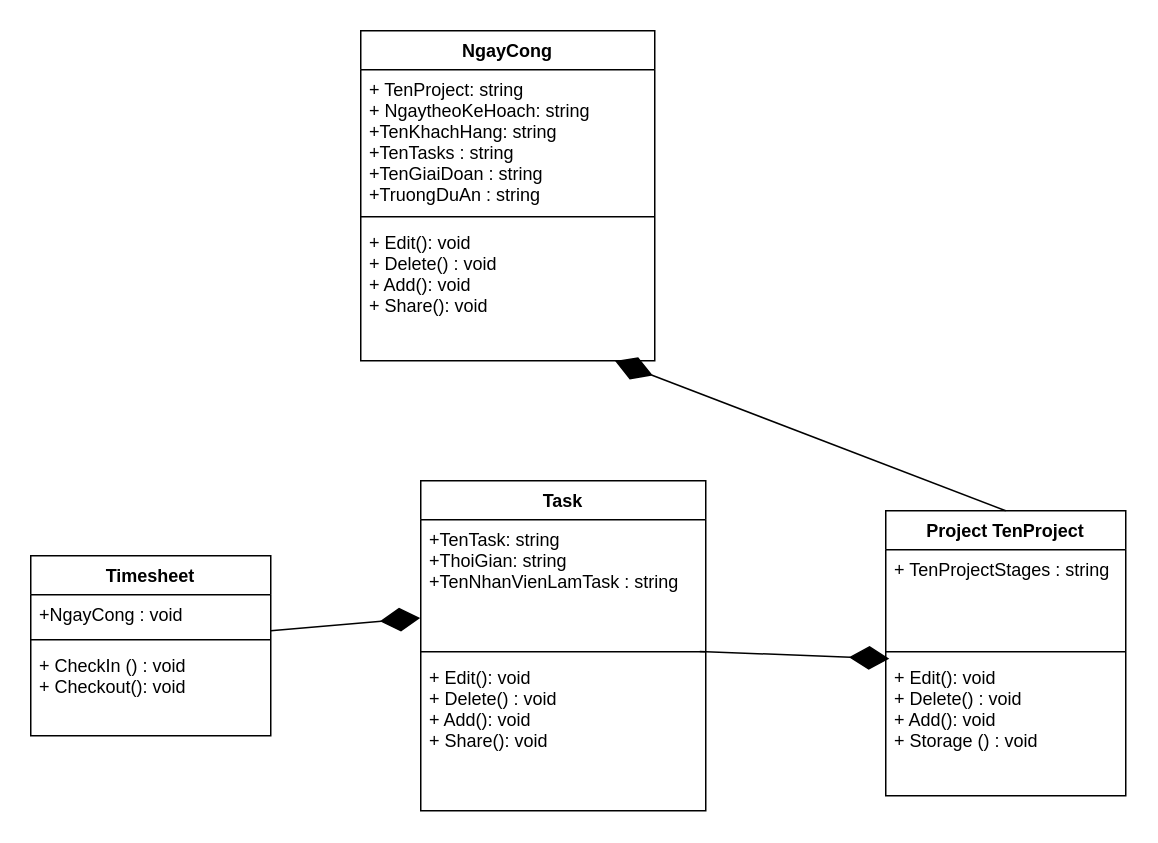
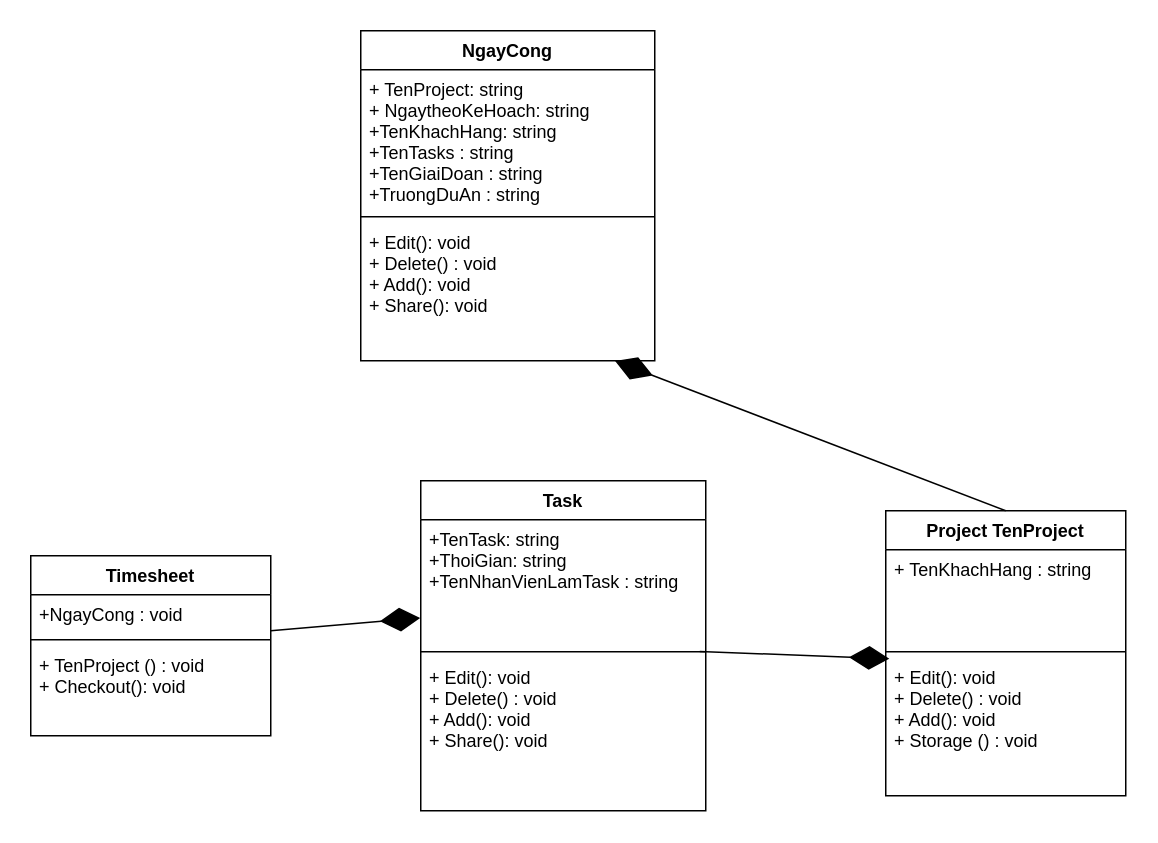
(1018, 570) -> (998, 570)
(121, 666) -> (136, 666)
